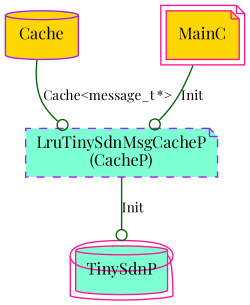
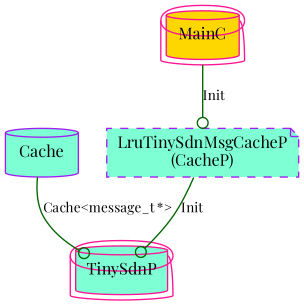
(42, 35) -> (42, 153)
(203, 35) -> (203, 35)
(39, 94) -> (46, 221)
